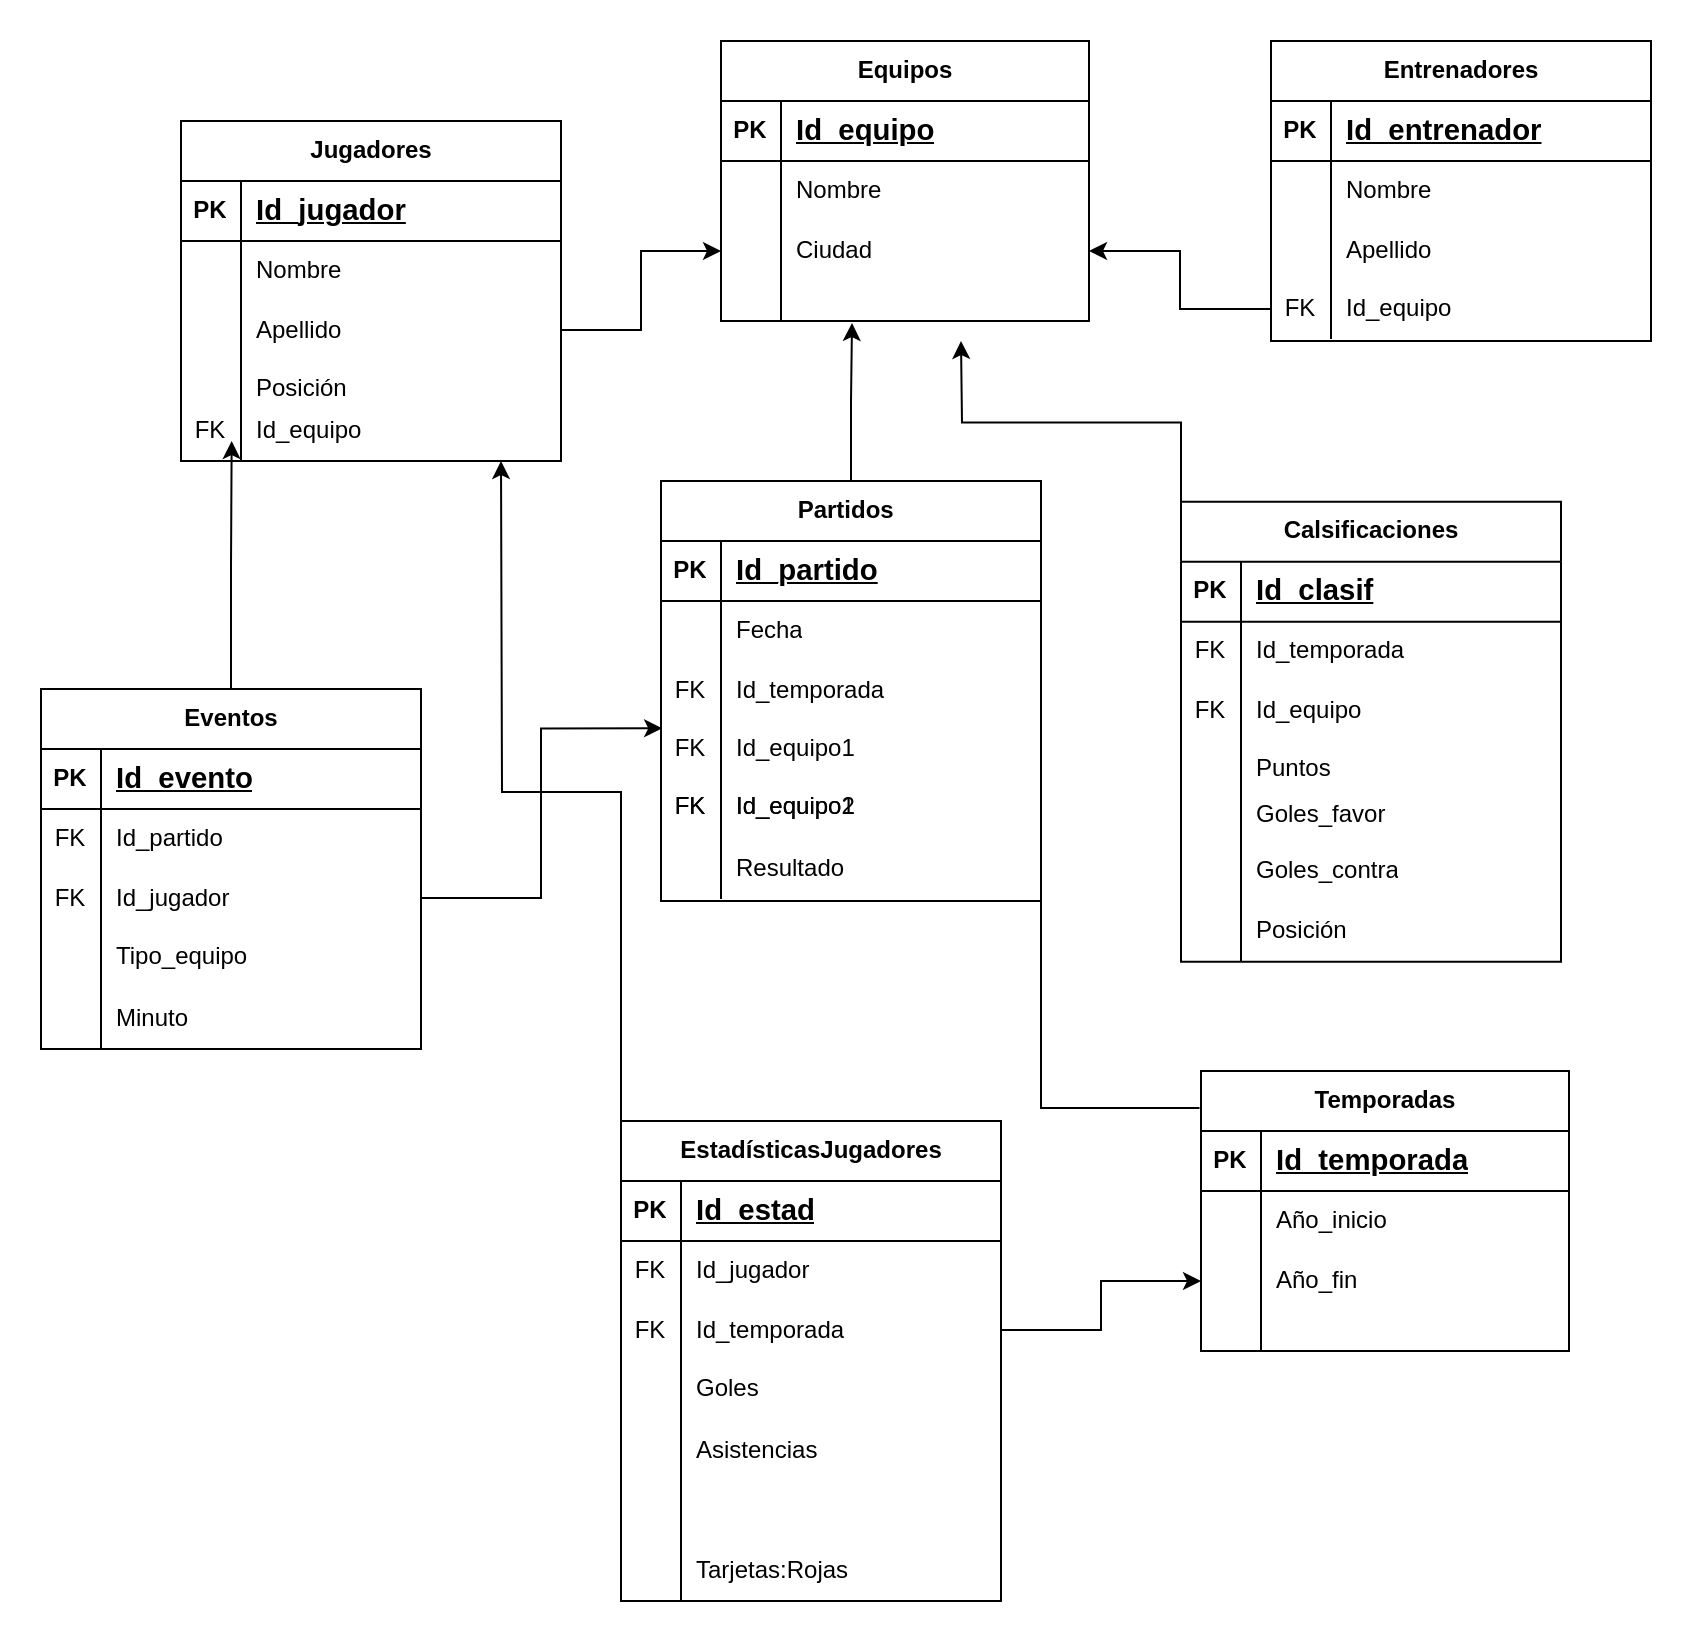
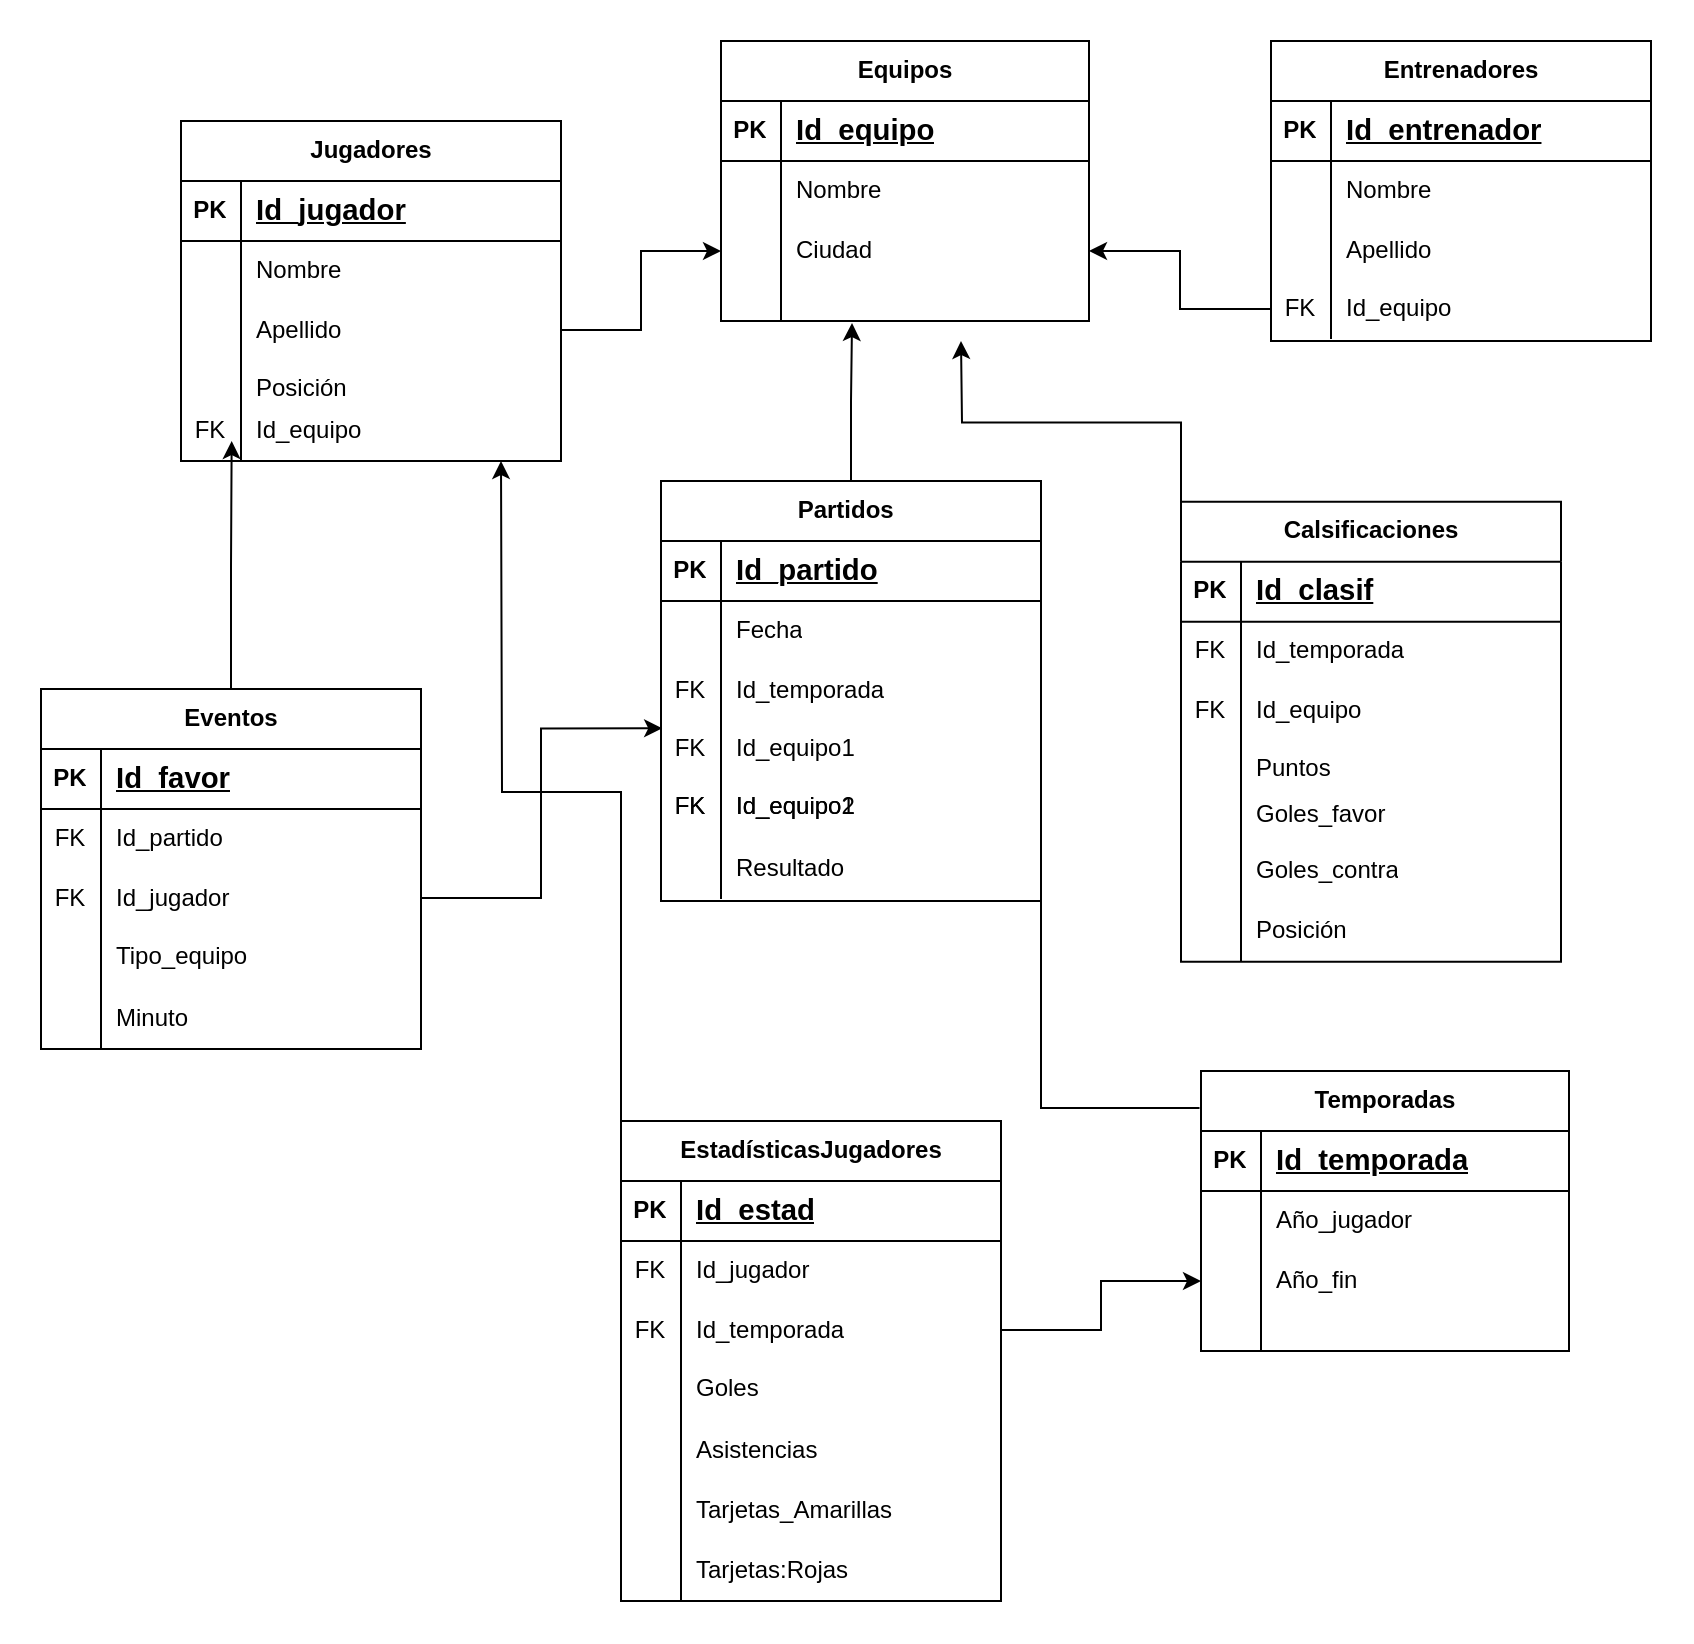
(177, 779) -> (171, 779)
(1335, 1221) -> (1351, 1221)
none -> (841, 1511)
